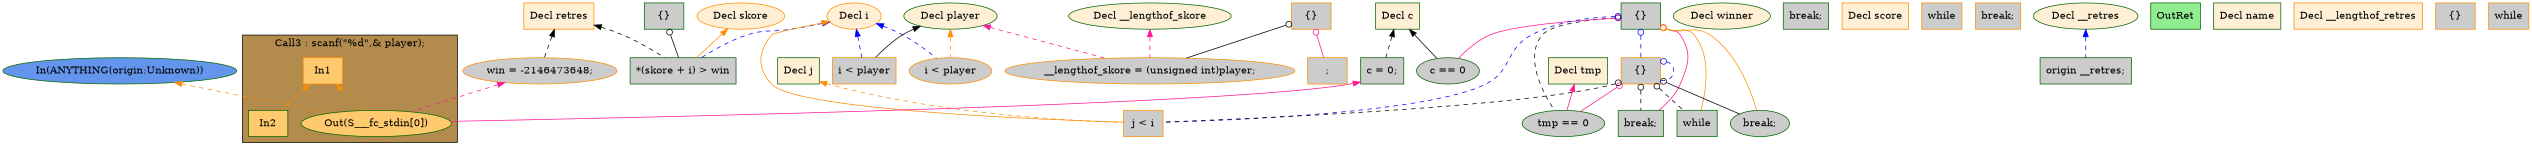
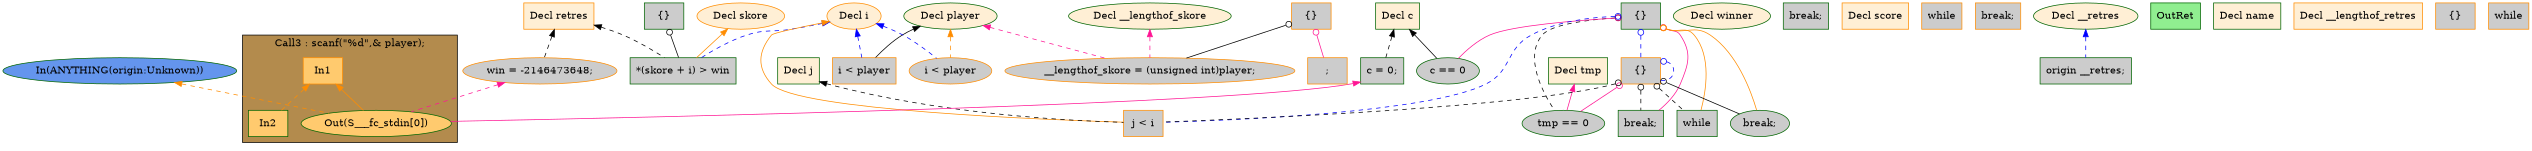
(352, 100) -> (352, 100)
(922, 104) -> (922, 104)
